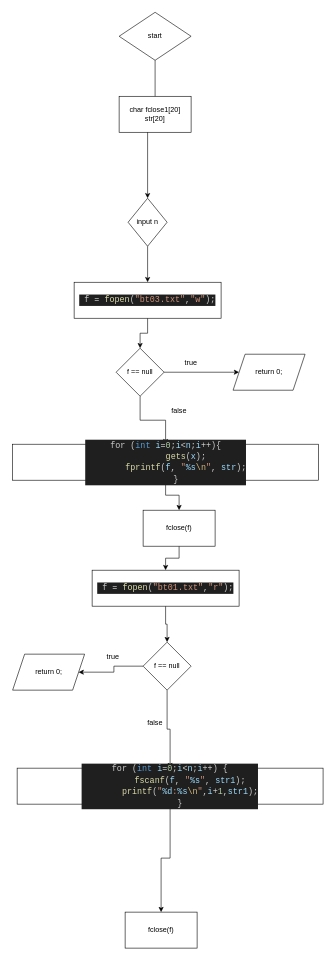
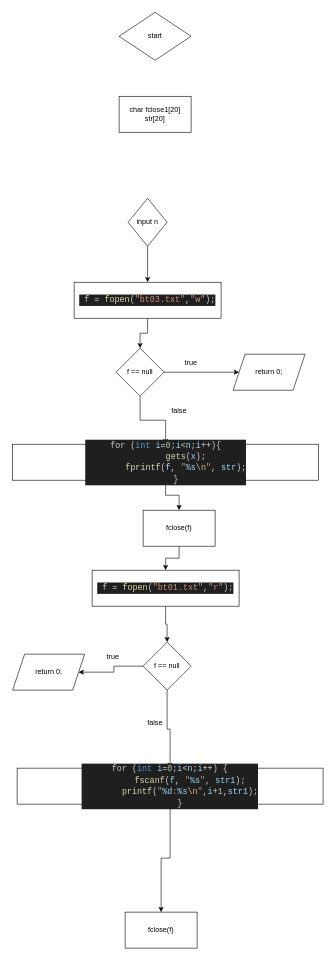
(148, 162) -> none
